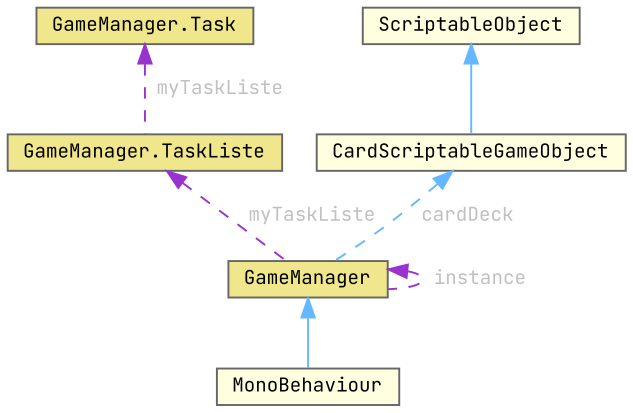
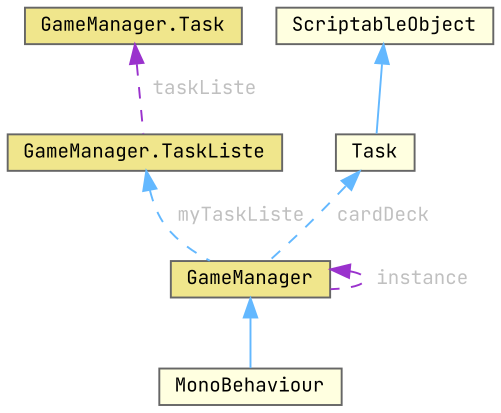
(215, 89) -> (200, 89)
(471, 153) -> (375, 153)
(234, 222) -> (171, 233)
